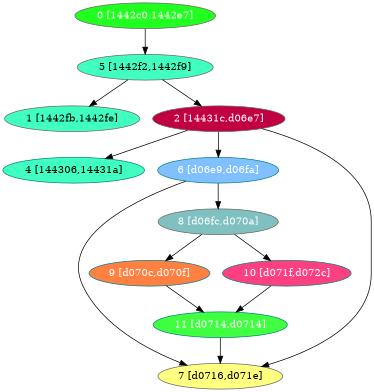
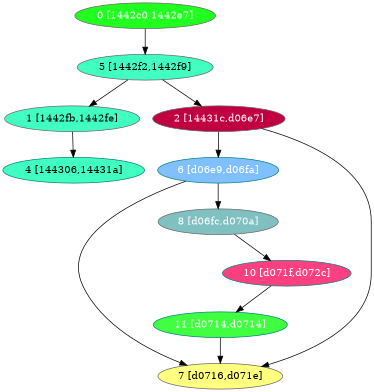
(150, 143) -> (73, 141)
(149, 273) -> none
